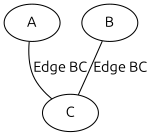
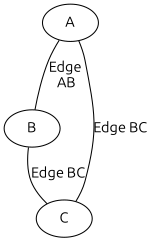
none -> (44, 74)
